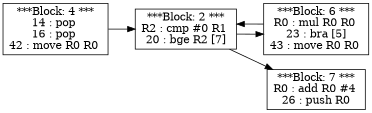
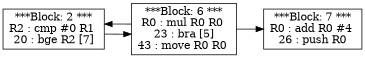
(56, 29) -> none
(248, 58) -> (246, 29)
